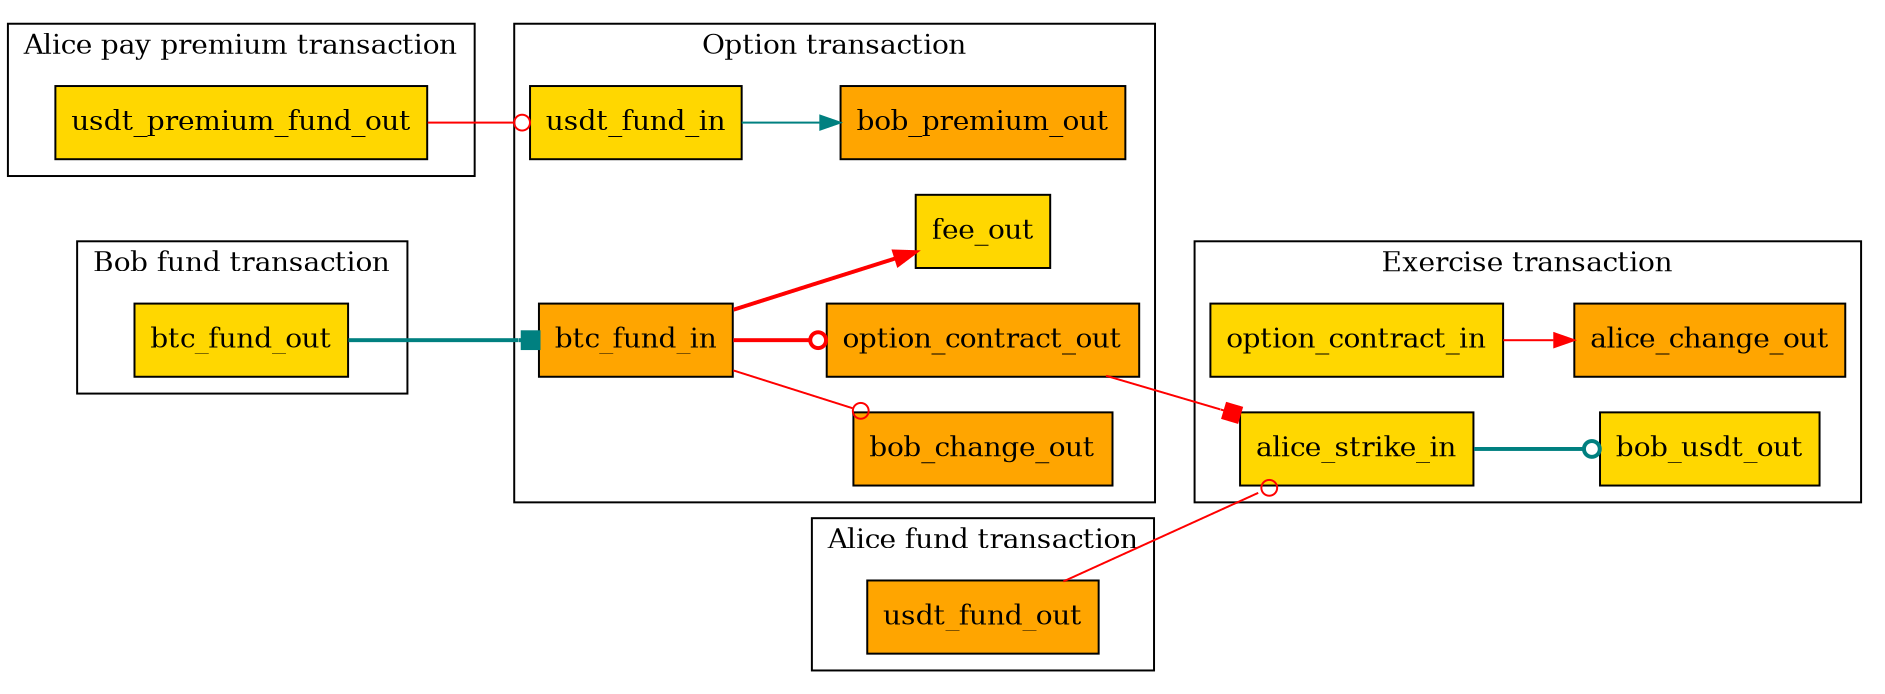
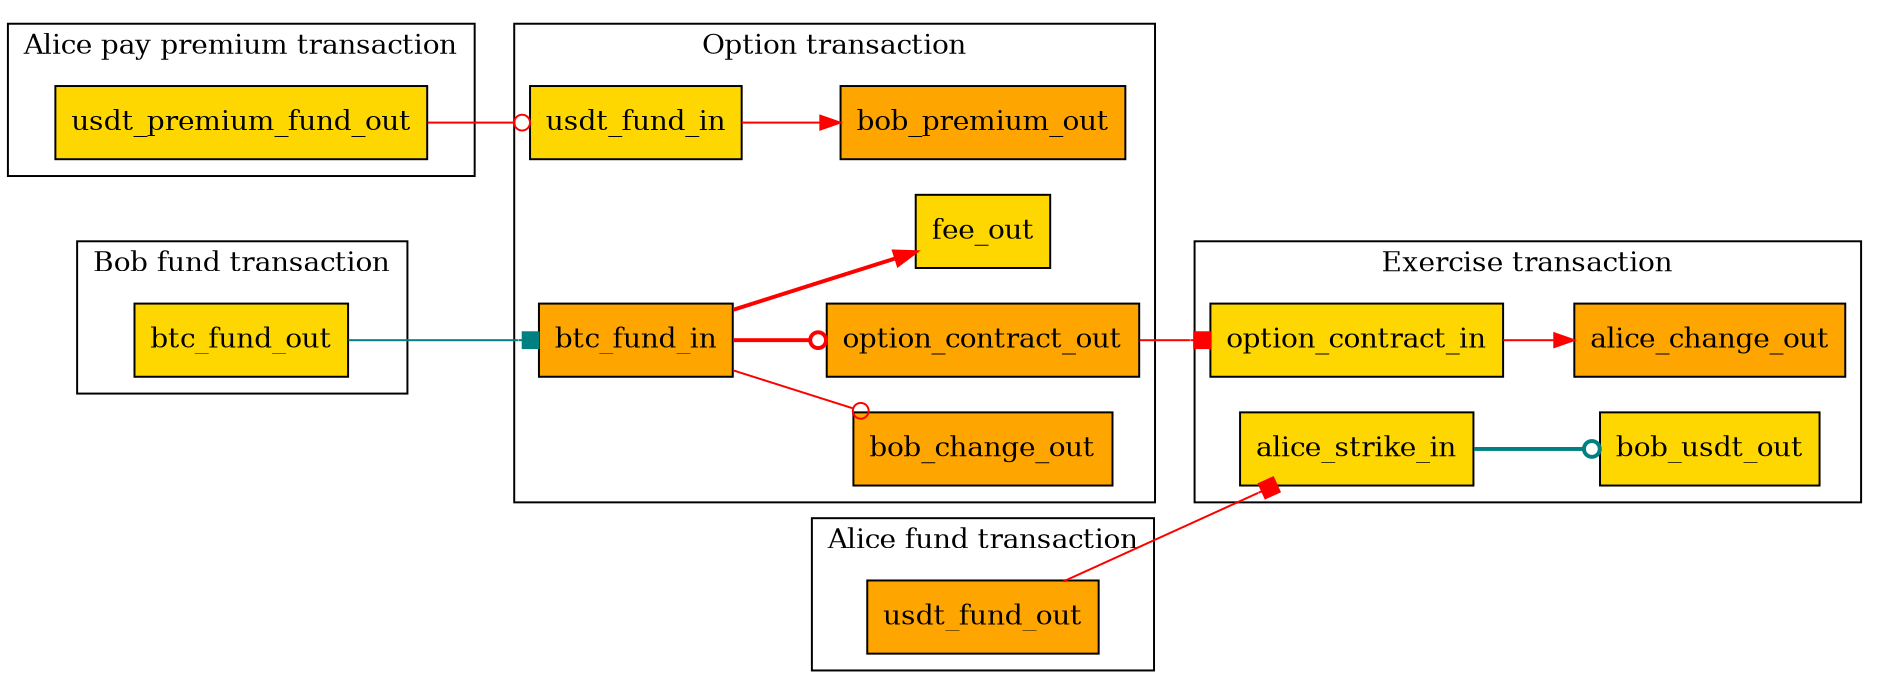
(781, 123) -> (781, 123)
(433, 340) -> (433, 340)
(1169, 394) -> (1167, 340)
(1171, 533) -> (1171, 533)
